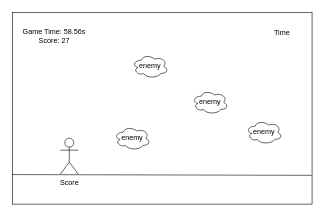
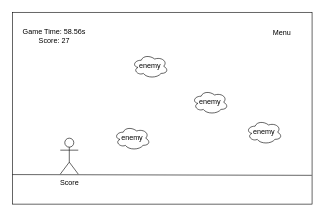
(282, 33) -> (282, 33)
